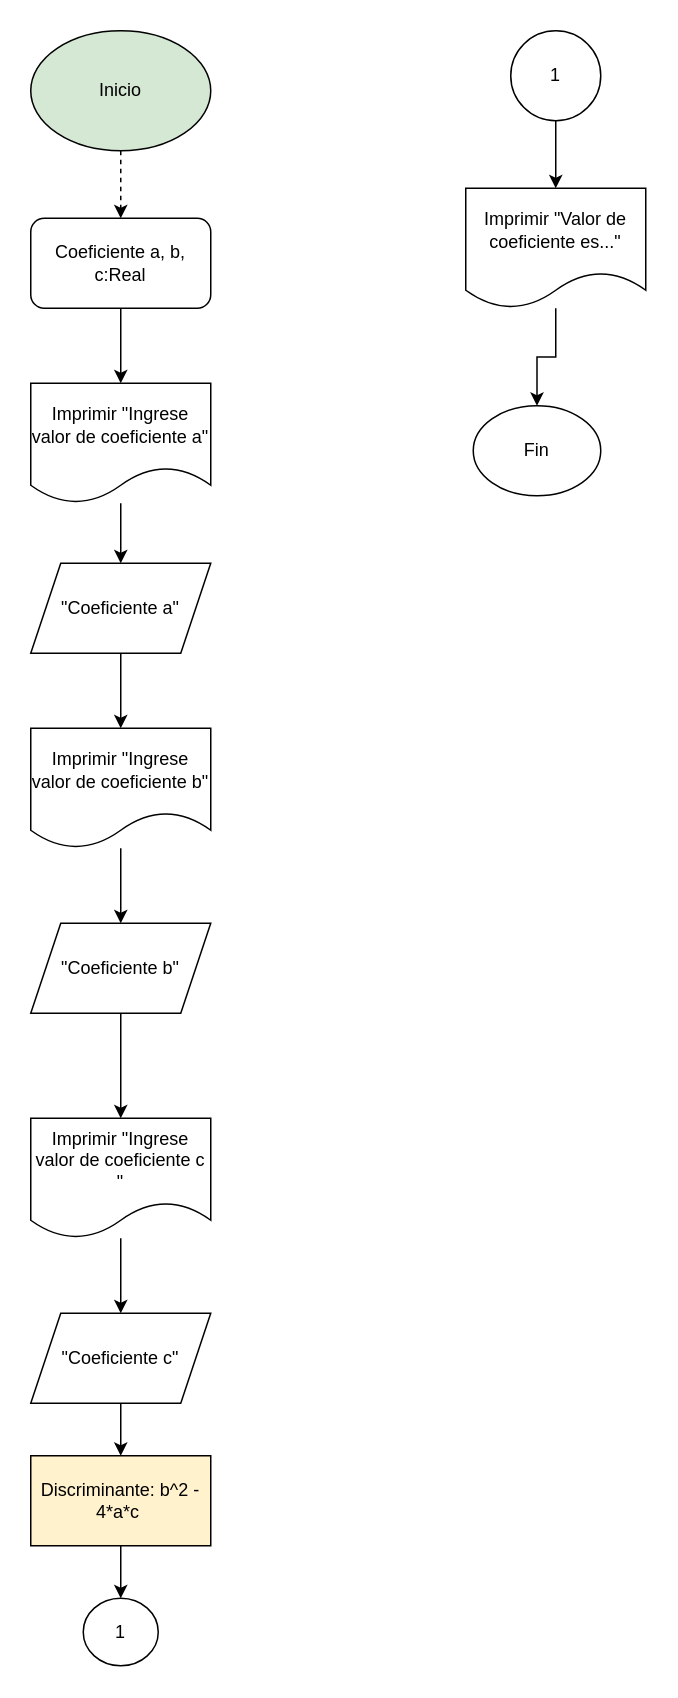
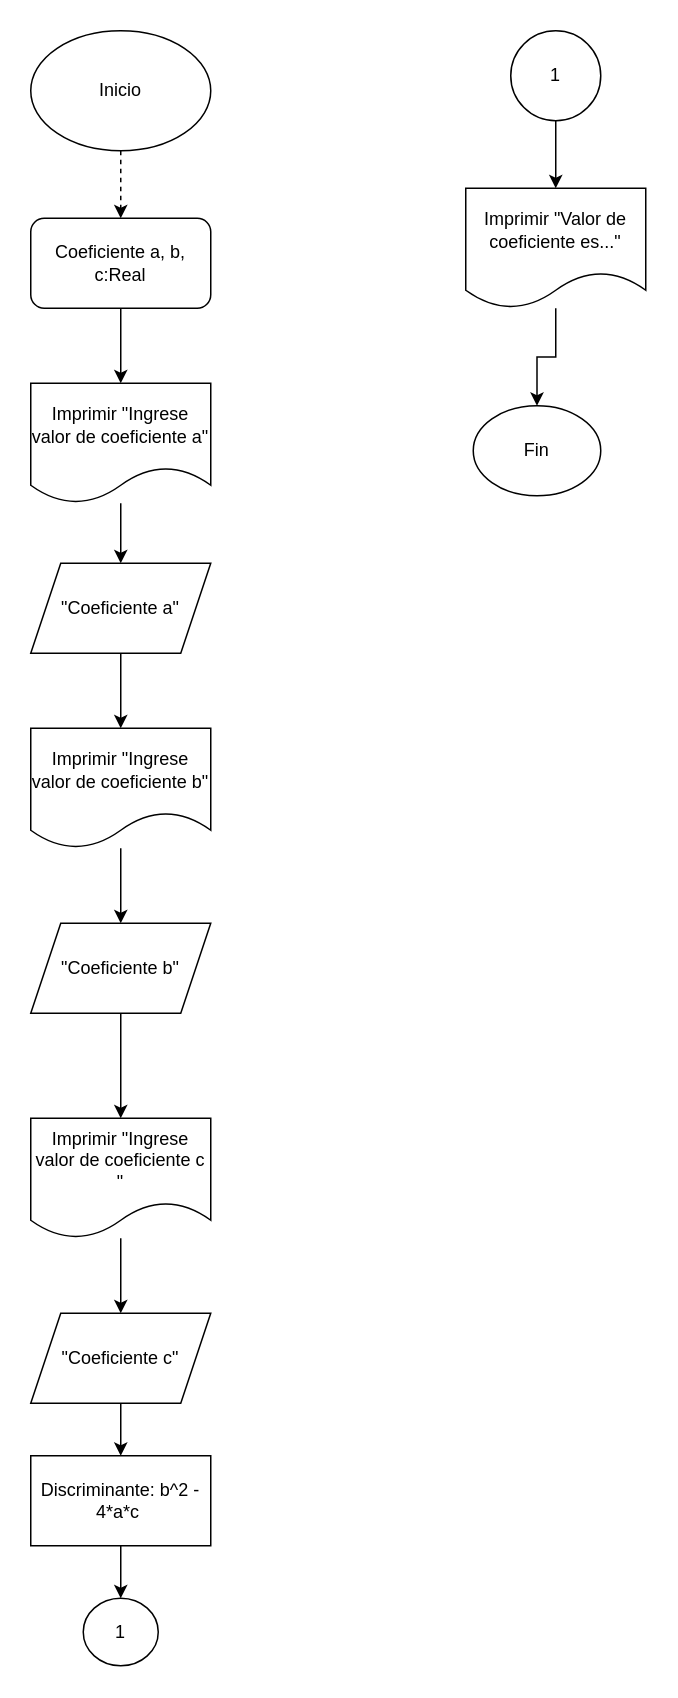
(121, 91) -> (121, 91)
(121, 1501) -> (121, 1501)
